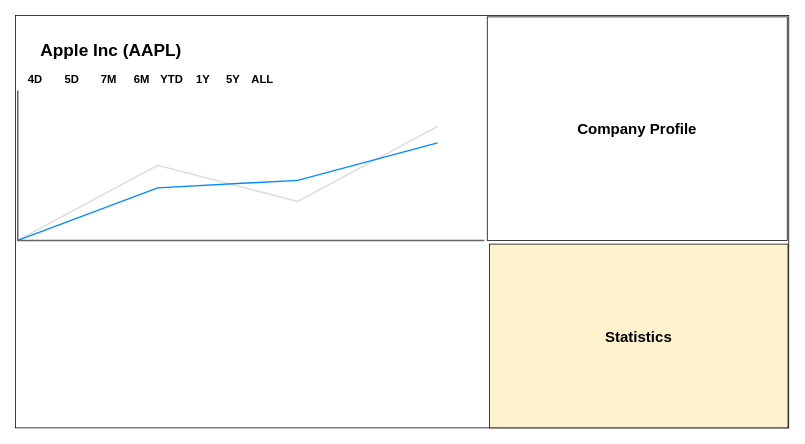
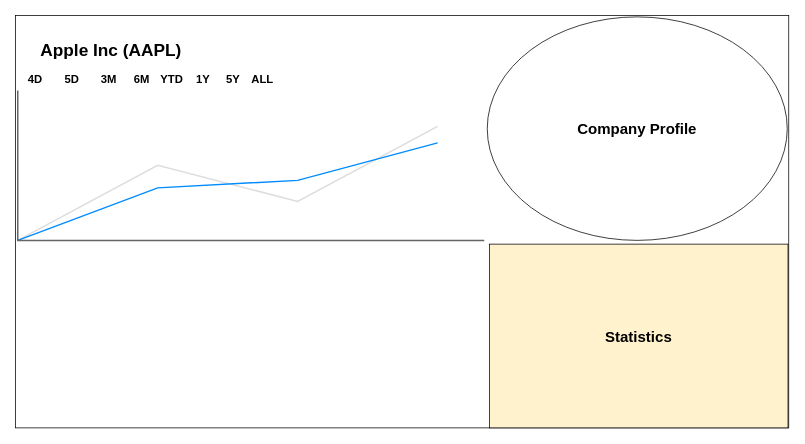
(109, 78) -> (109, 78)
(637, 129) -> (637, 129)
